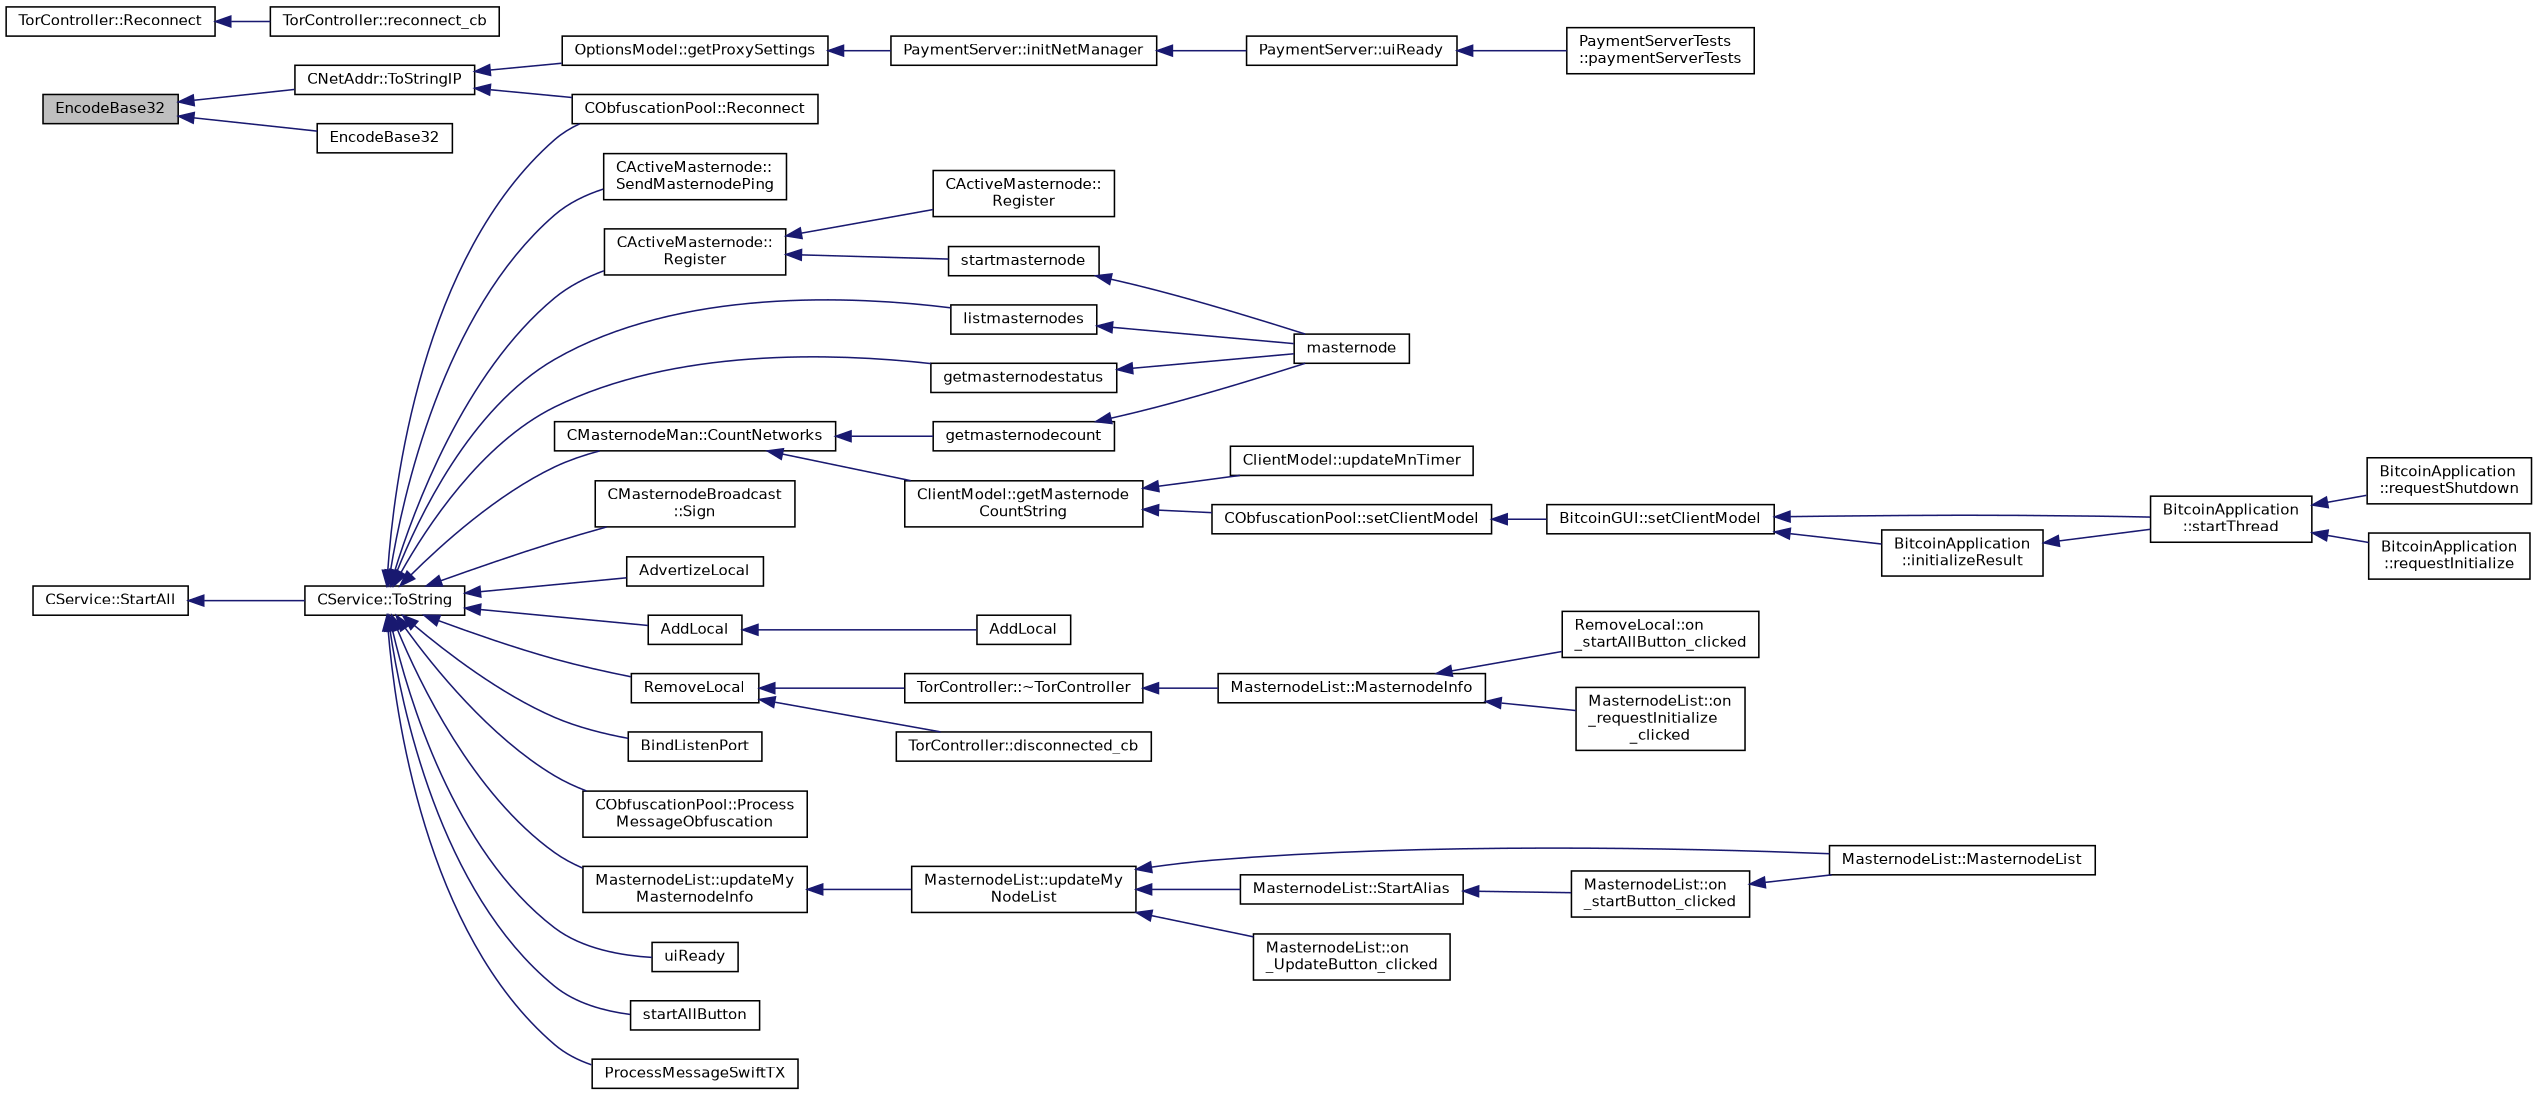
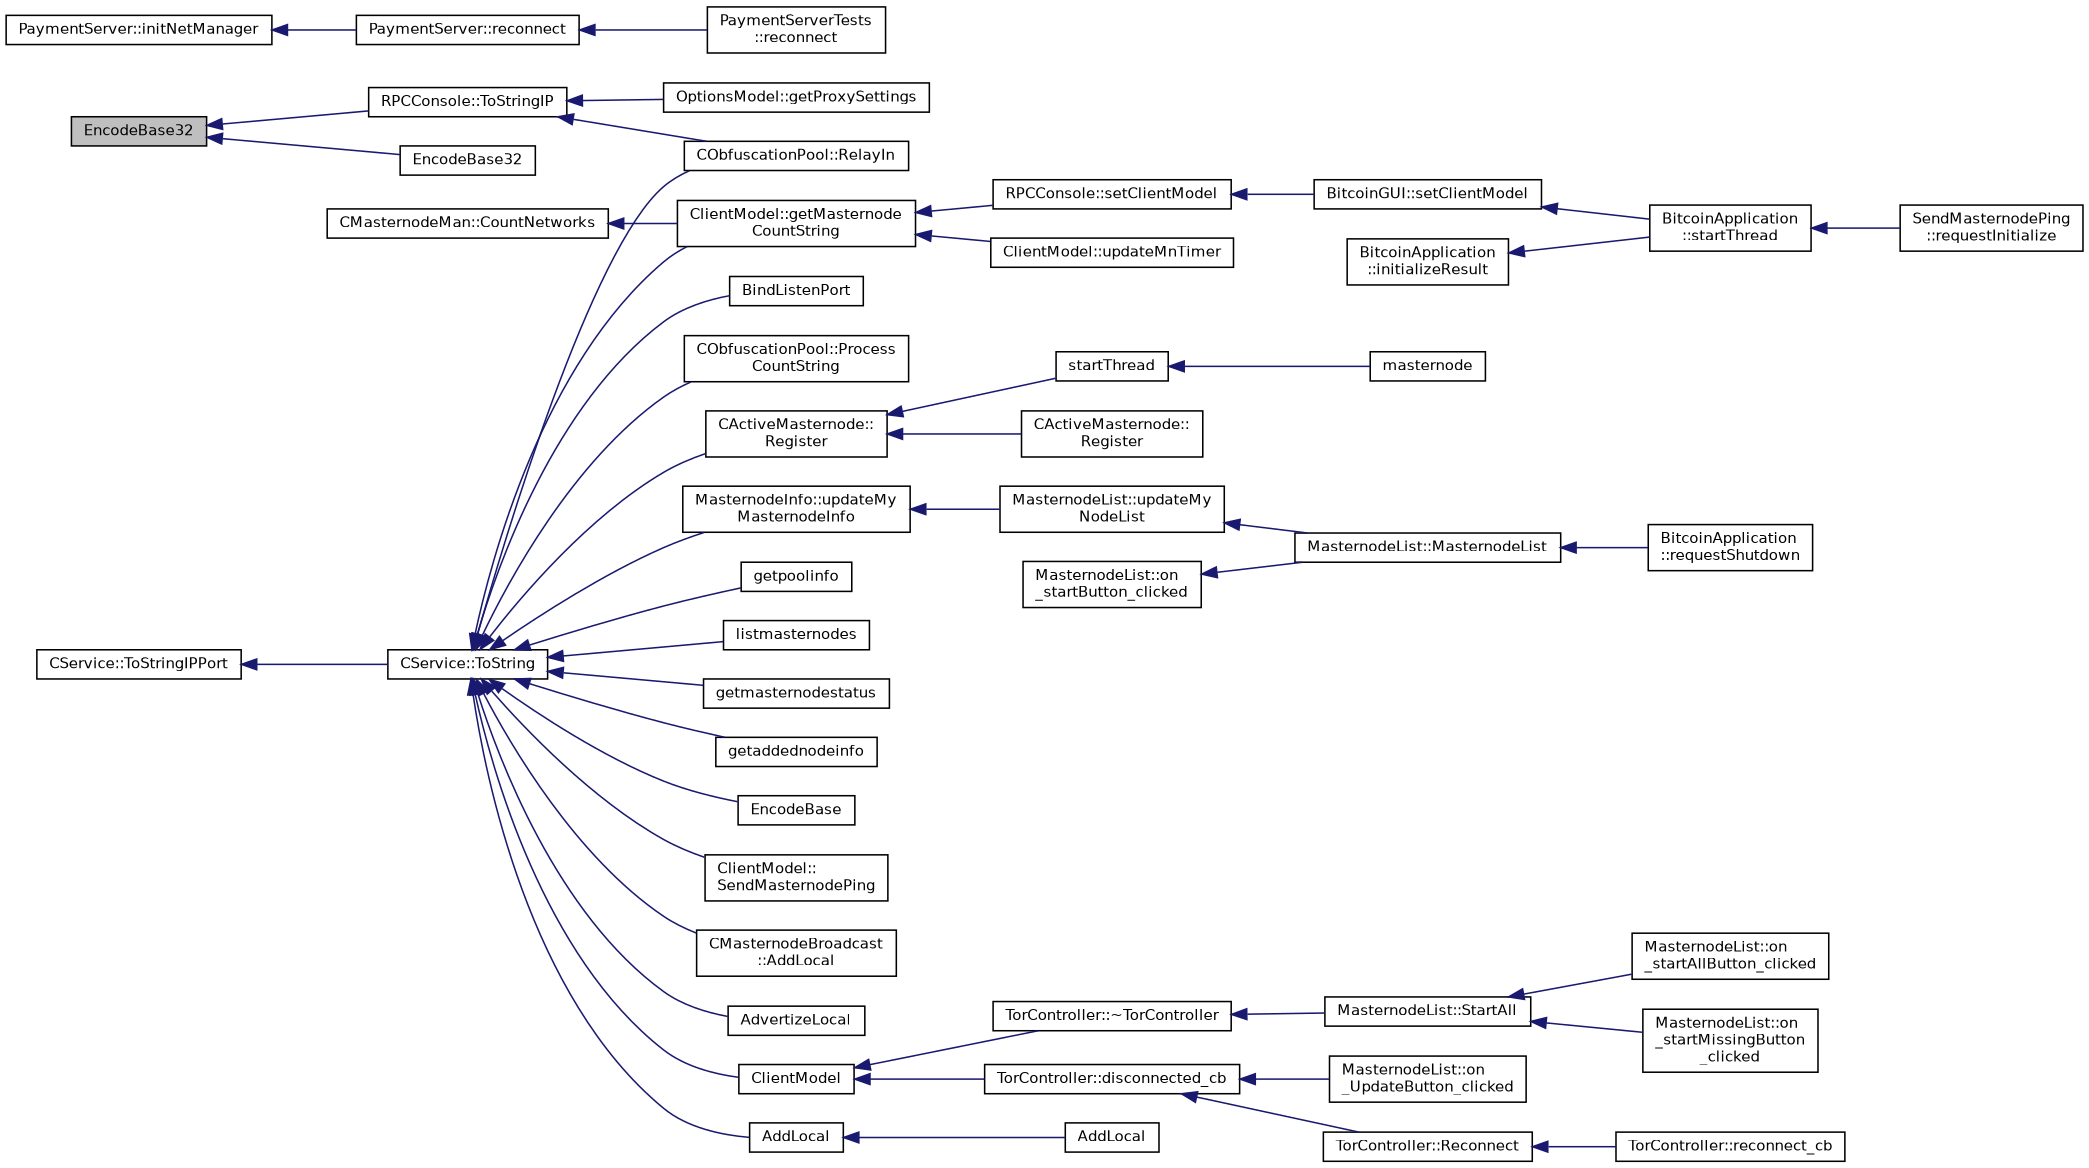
(867, 51) -> none
(1352, 51) -> (468, 30)
(1661, 51) -> (796, 30)
(385, 80) -> (468, 102)
(695, 109) -> (796, 156)
(695, 177) -> (796, 878)
(1024, 261) -> (1112, 366)
(1203, 335) -> none
(1213, 361) -> none
(1024, 436) -> none
(2347, 499) -> (1612, 548)
(498, 501) -> (575, 371)
(695, 504) -> (796, 953)
(1352, 519) -> (1112, 194)
(1836, 539) -> none
(2449, 556) -> (1992, 228)
(111, 601) -> (139, 664)
(1661, 634) -> (1730, 956)
(695, 688) -> (796, 1079)
(1352, 688) -> (1428, 1012)
(1661, 719) -> (1730, 1041)
(695, 814) -> (796, 359)
(695, 889) -> (796, 509)
(1352, 889) -> none
(1203, 926) -> (1292, 1079)
(695, 957) -> (796, 577)
(695, 1015) -> (796, 752)
(695, 1074) -> (796, 810)
none -> (1278, 1115)
